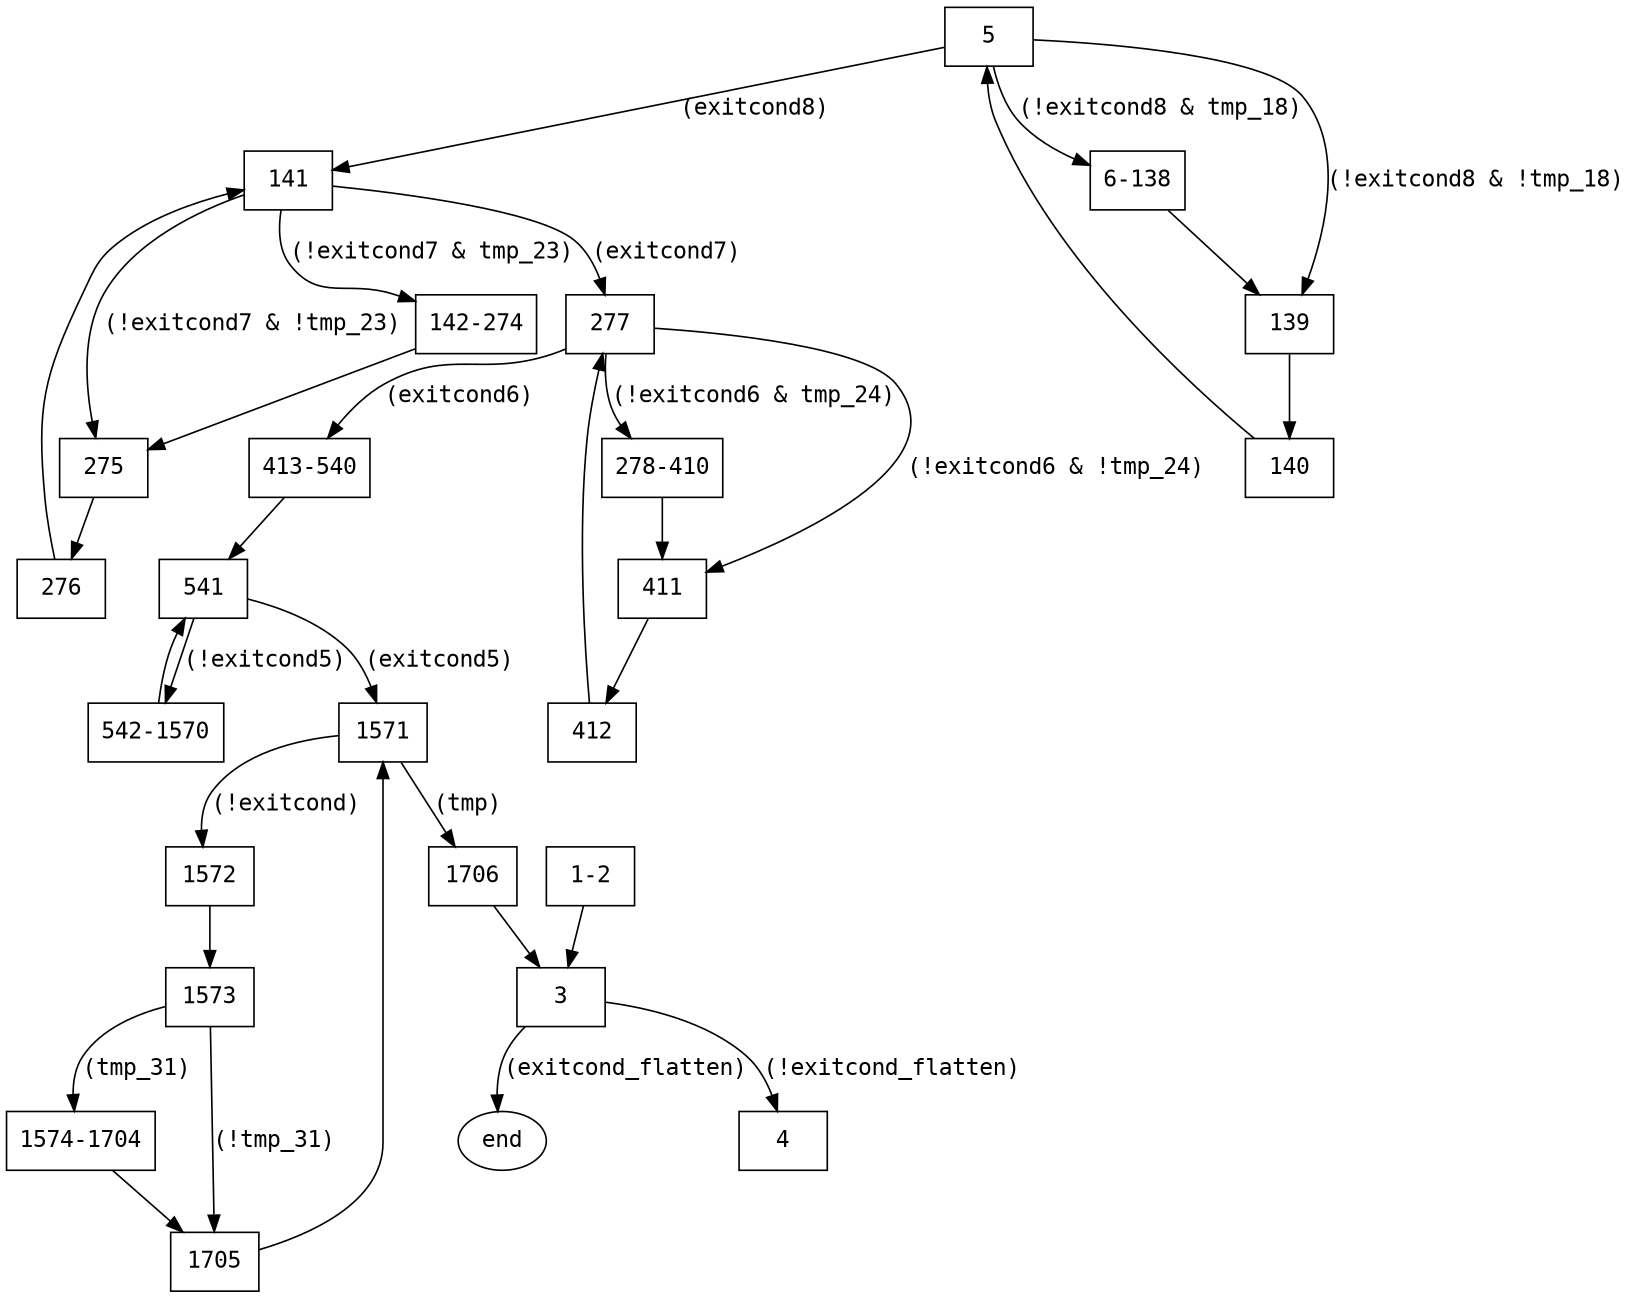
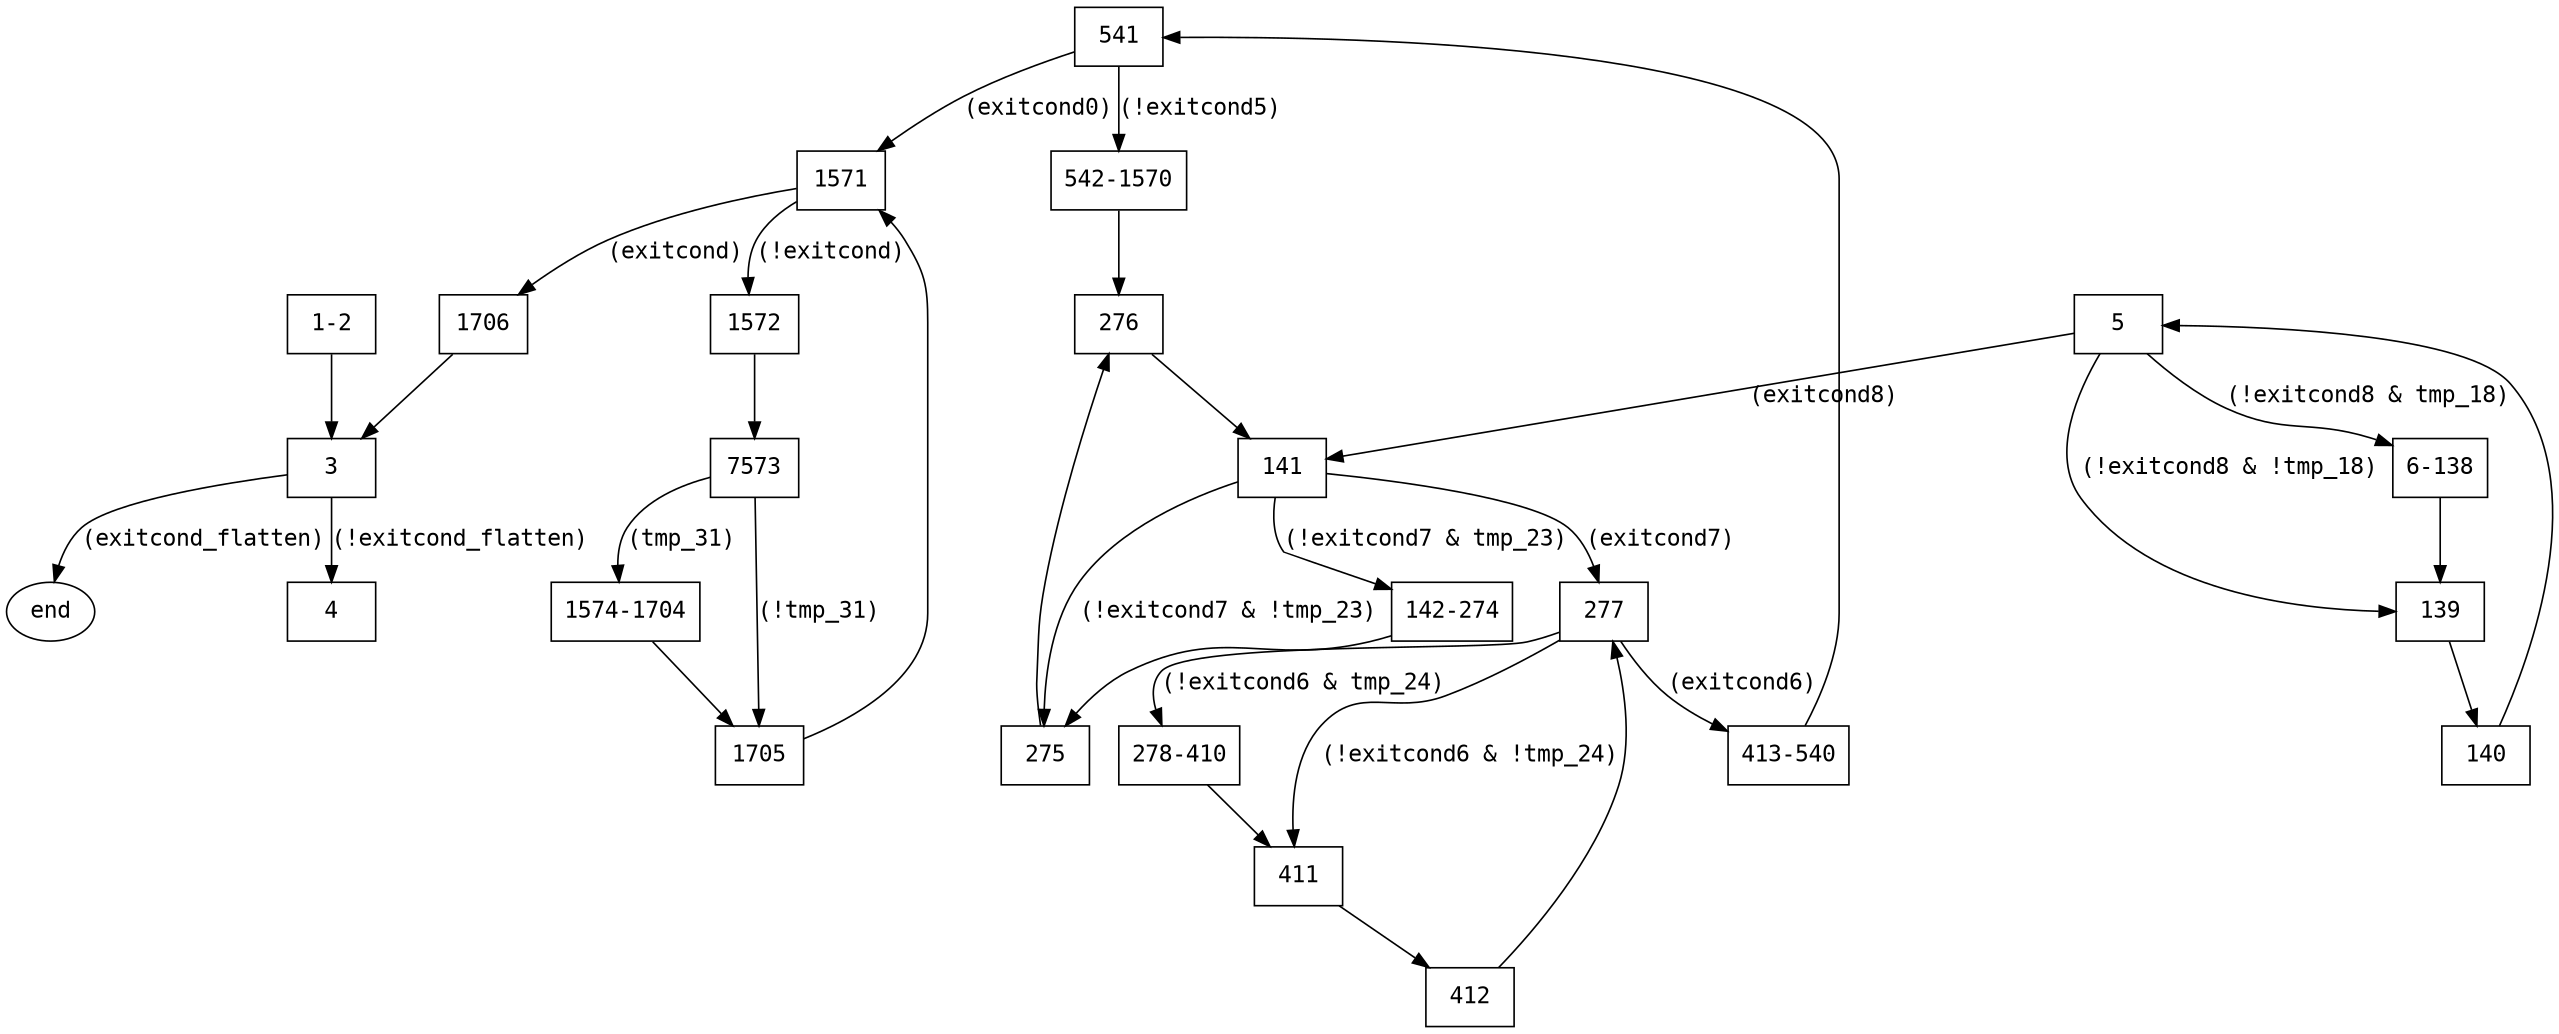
(439, 661) -> (1038, 109)
(165, 667) -> (1119, 244)
(468, 804) -> (675, 252)
(210, 997) -> (755, 468)
